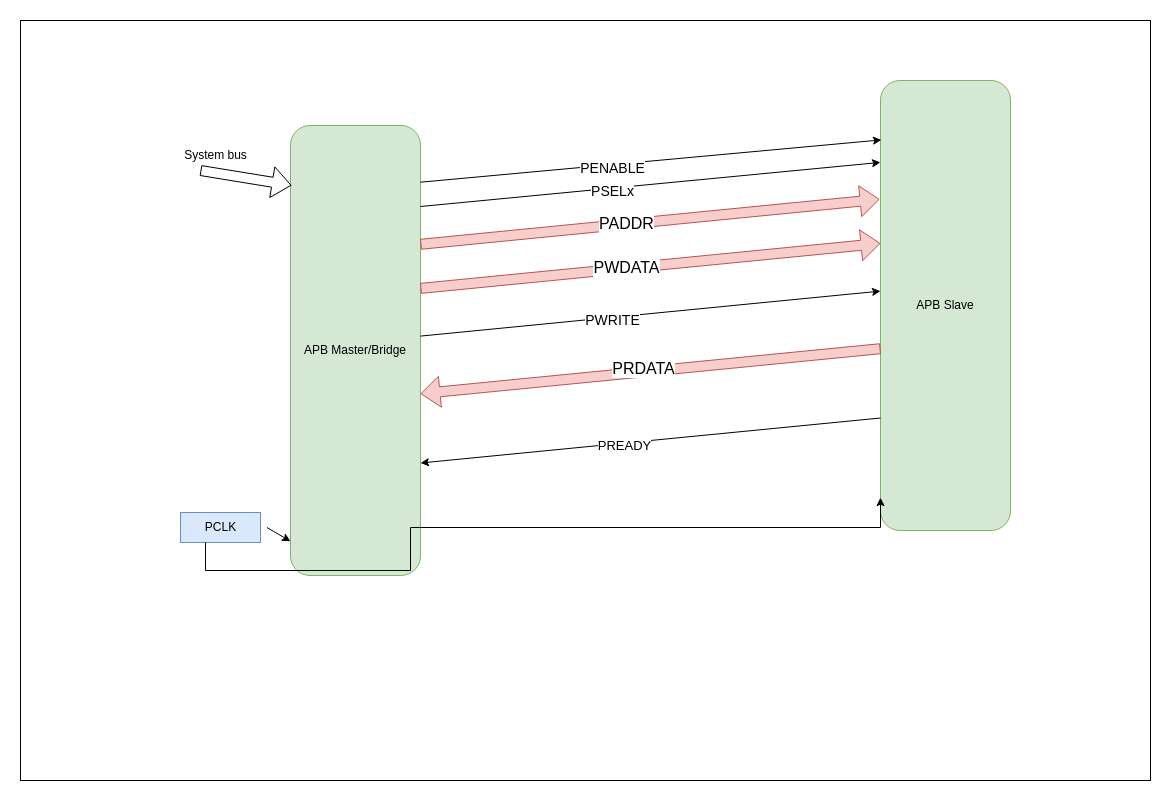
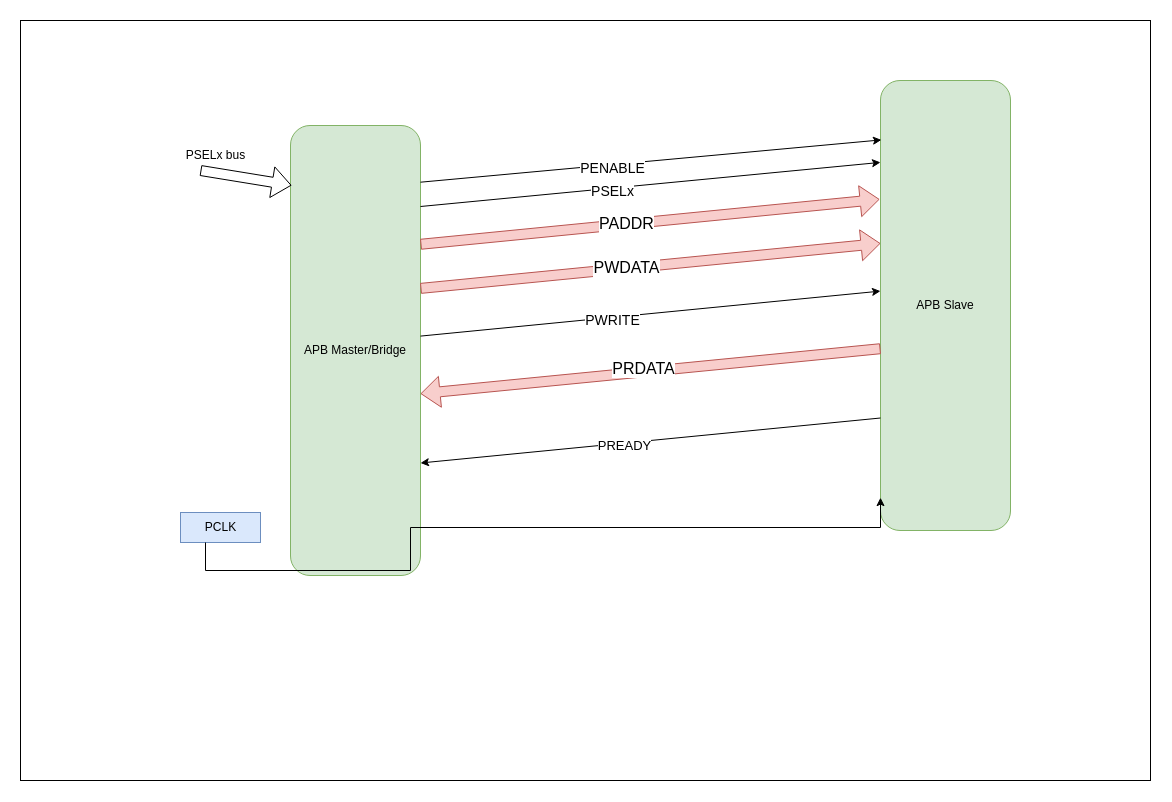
(216, 156) -> (216, 156)
(276, 533) -> none
